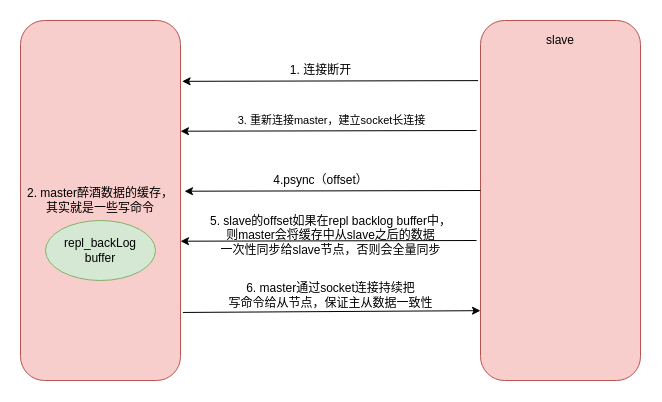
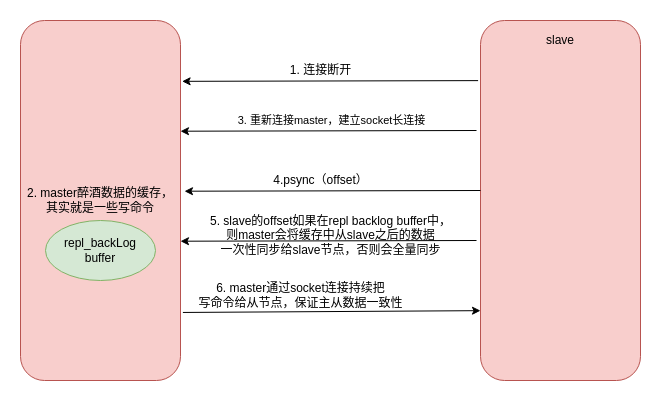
(331, 296) -> (301, 296)
